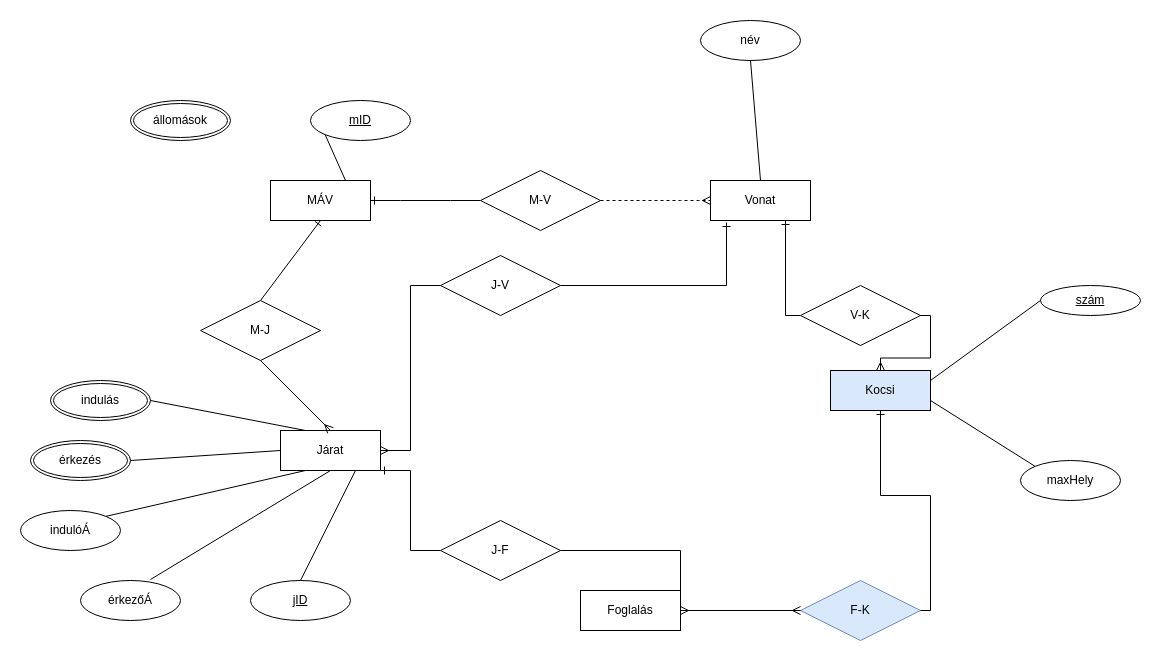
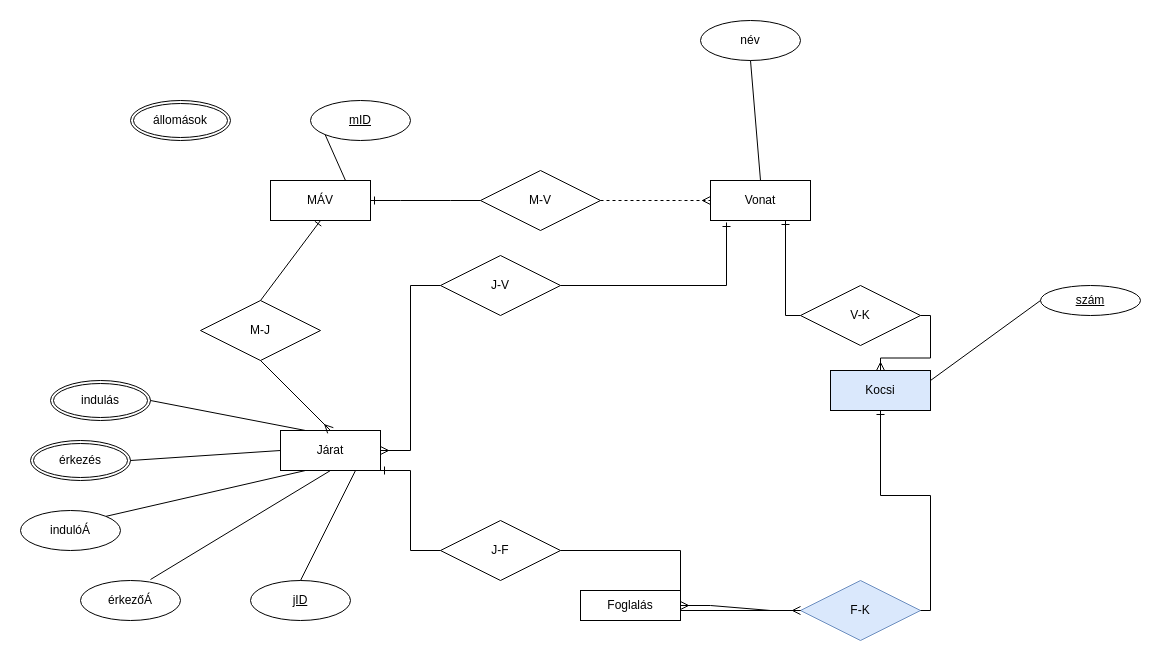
(983, 434) -> none
(1071, 481) -> none
(631, 611) -> (631, 606)
